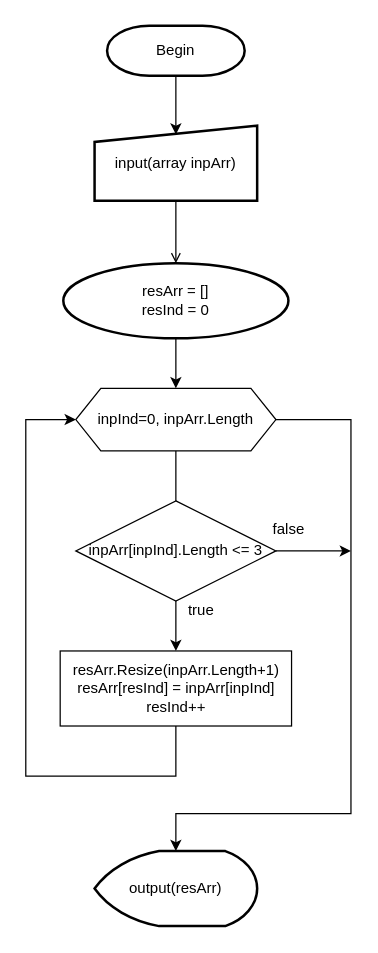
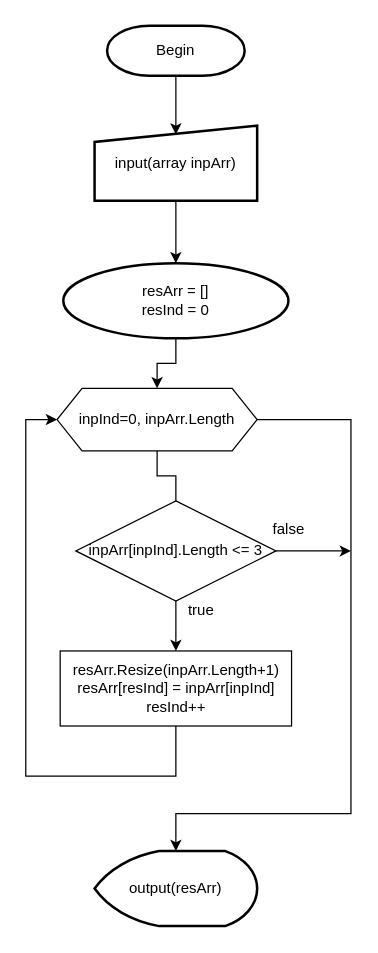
(176, 255) -> (176, 253)
(176, 419) -> (157, 419)
